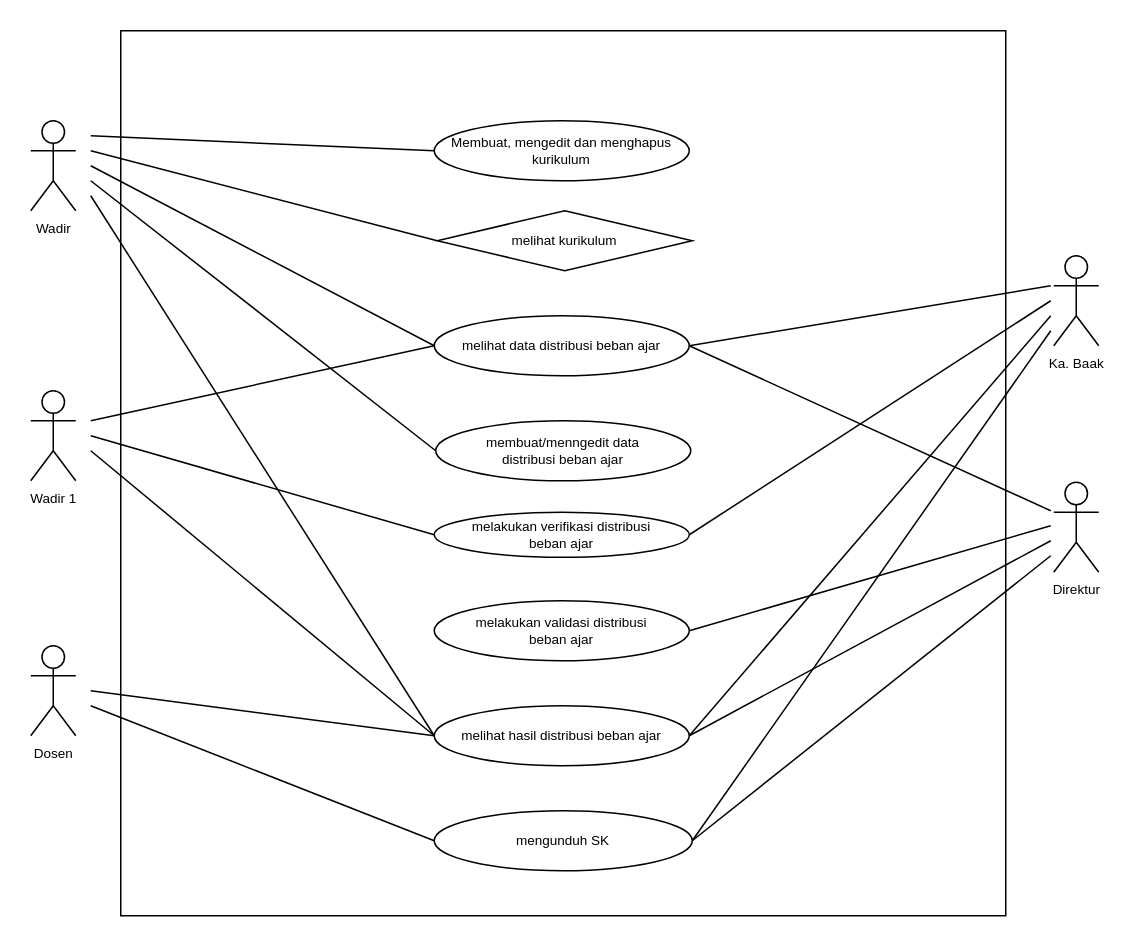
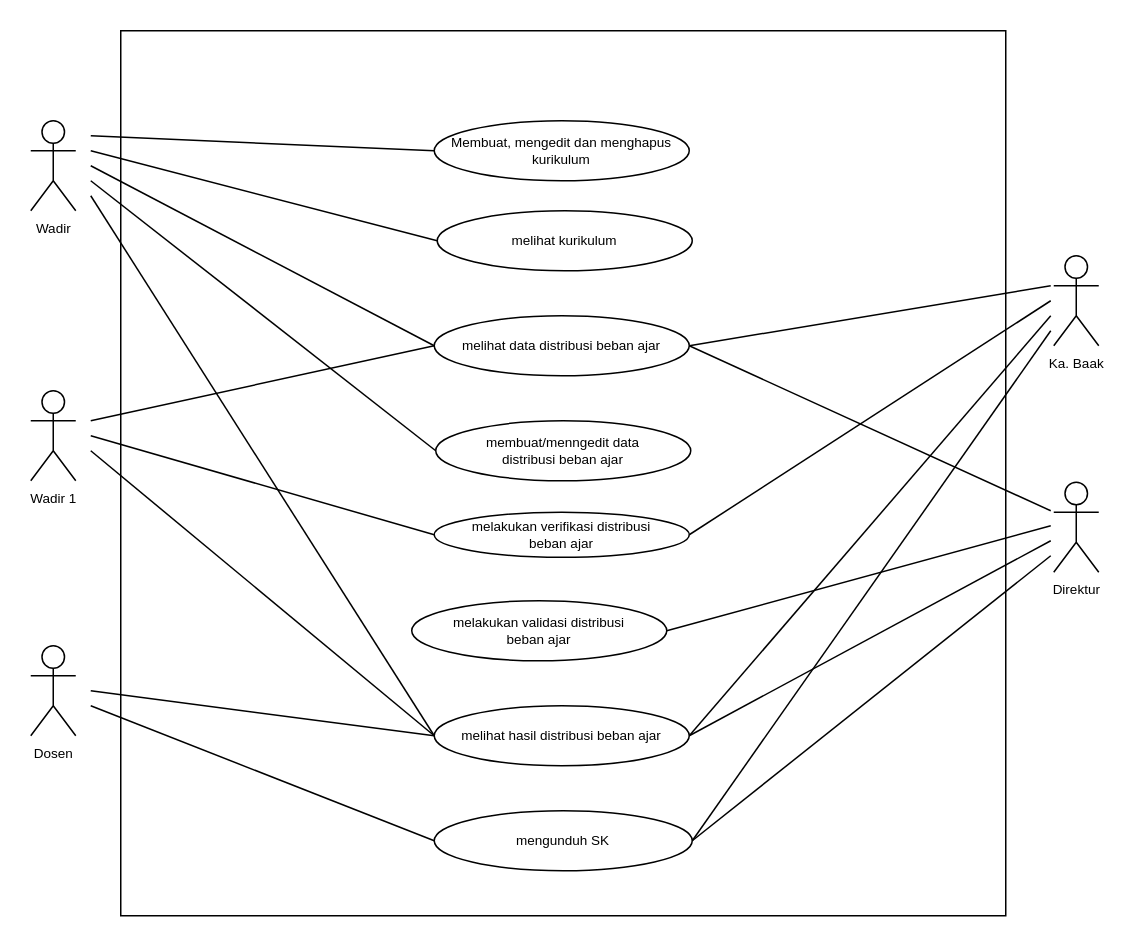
(565, 241) -> (565, 241)
(562, 631) -> (539, 631)
